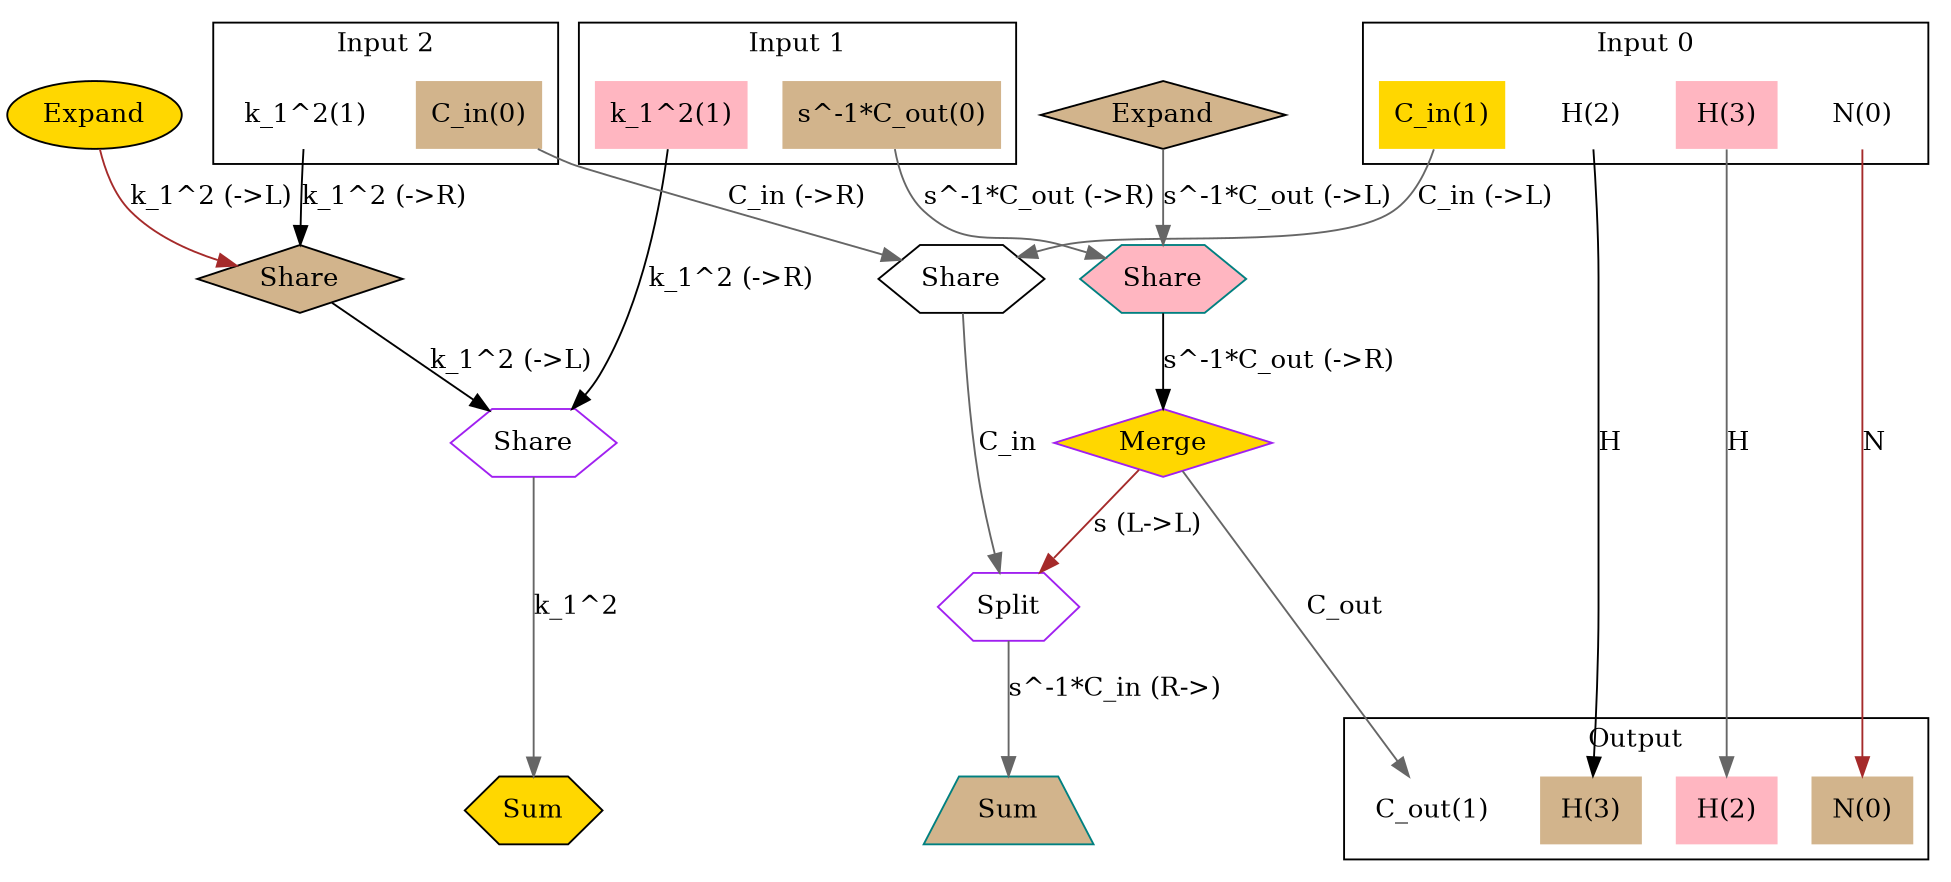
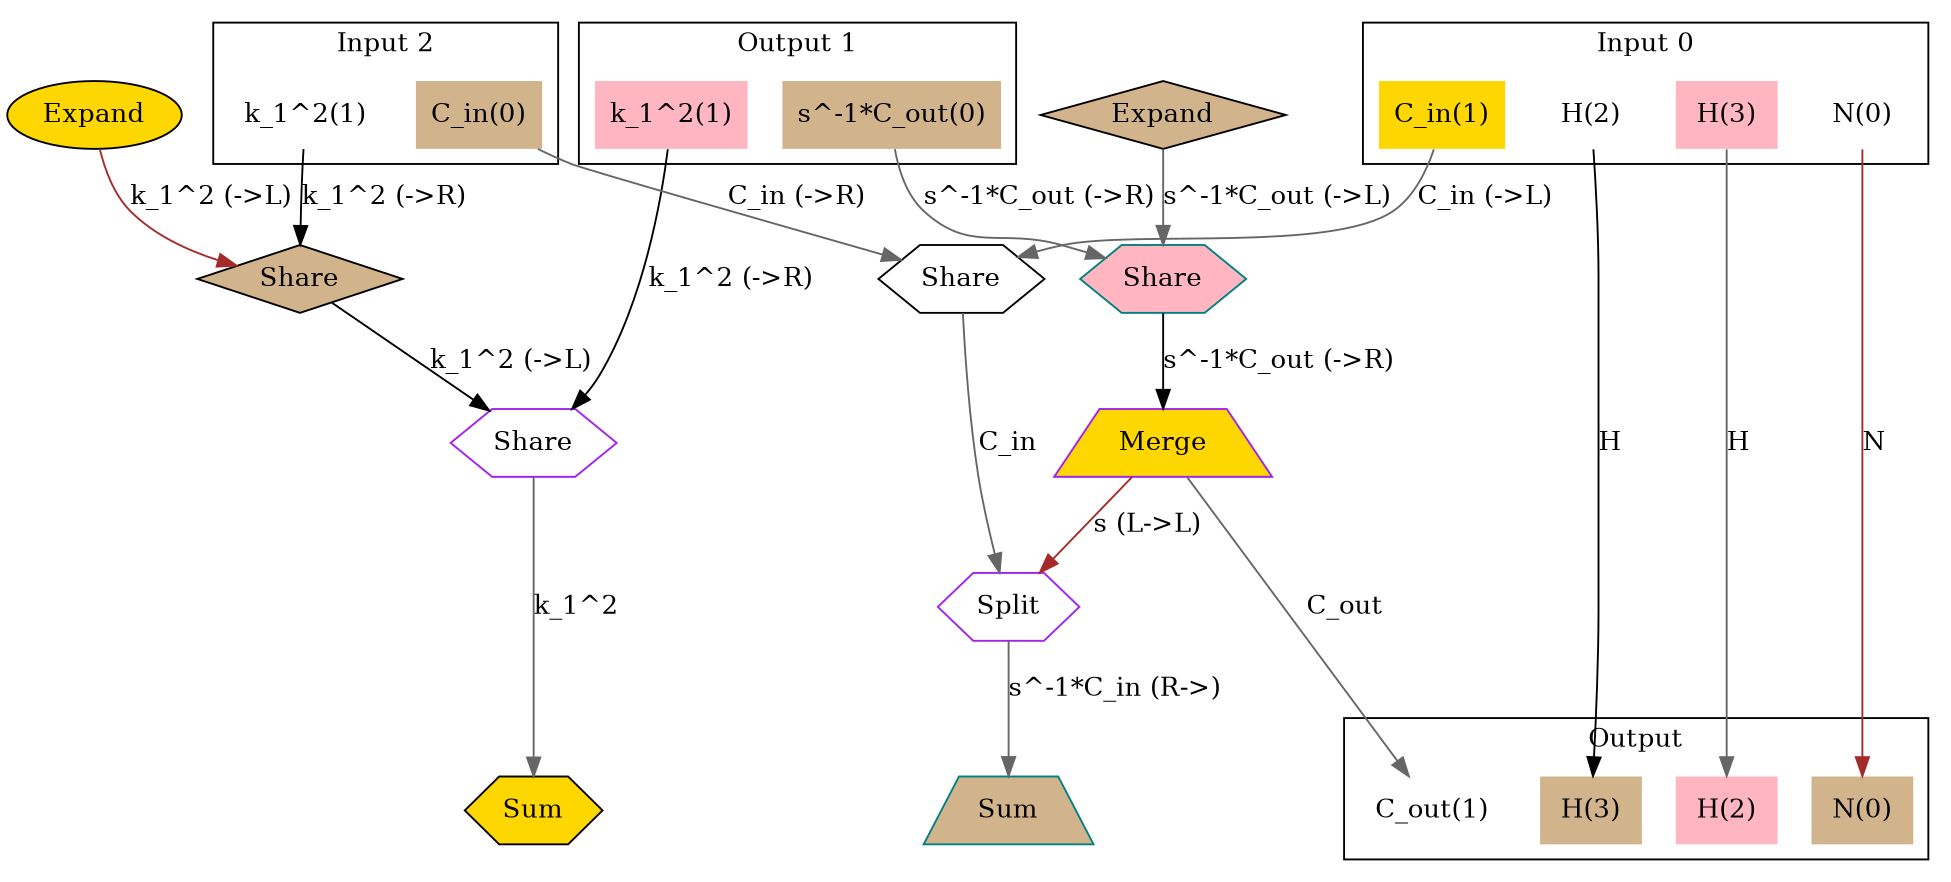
(798, 44) -> (798, 44)
(1163, 443) -> (1163, 443)
